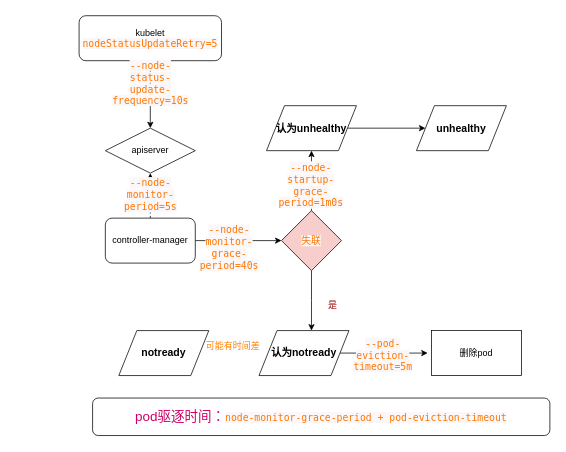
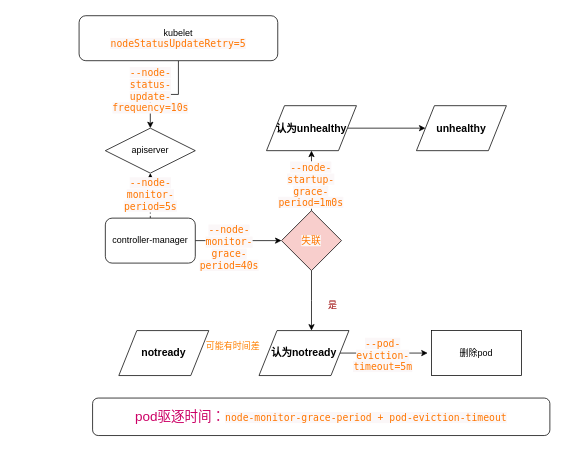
(150, 38) -> (179, 38)
(150, 83) -> (150, 90)
